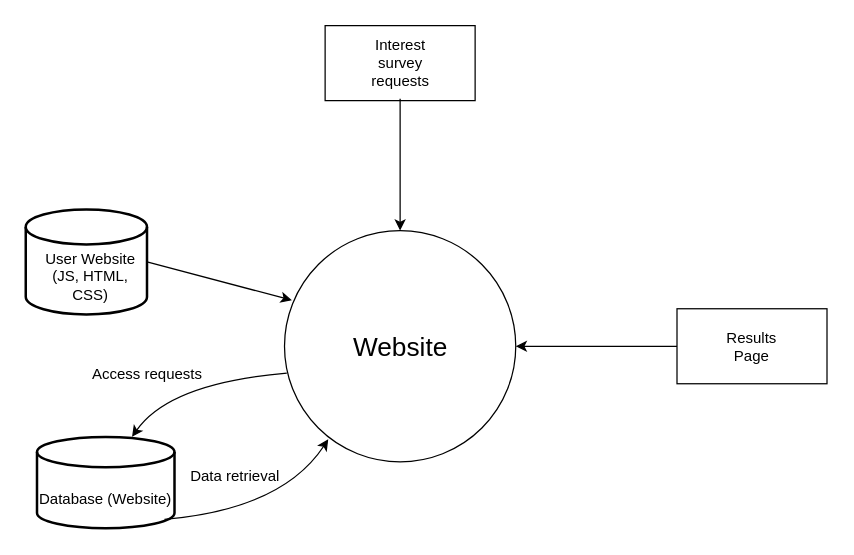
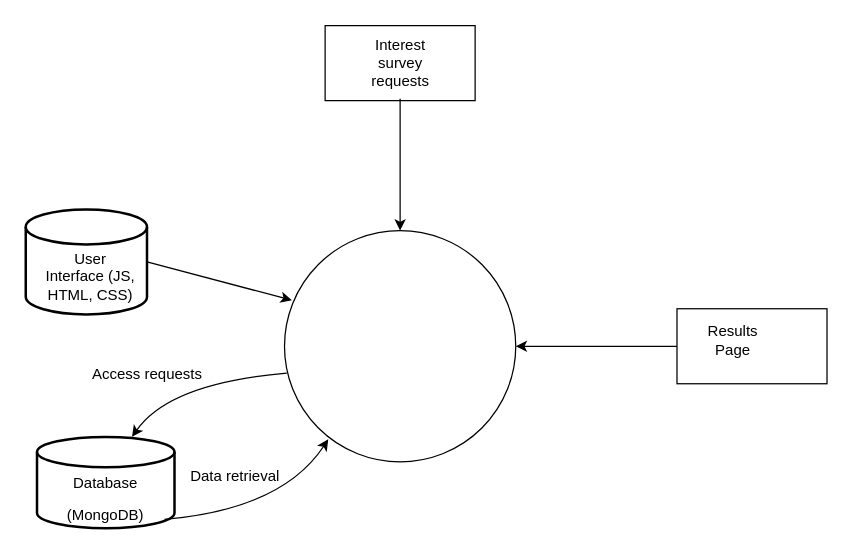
(91, 277) -> (91, 277)
(400, 346) -> none
(752, 346) -> (733, 340)
(106, 494) -> (106, 494)
